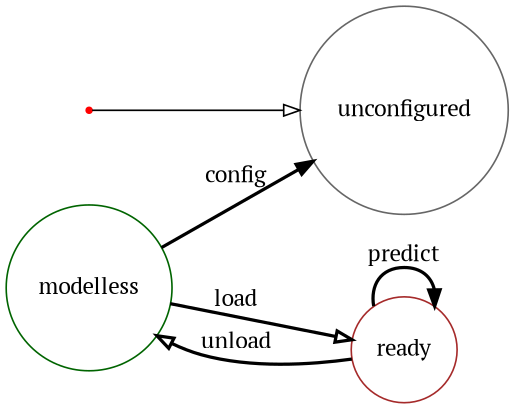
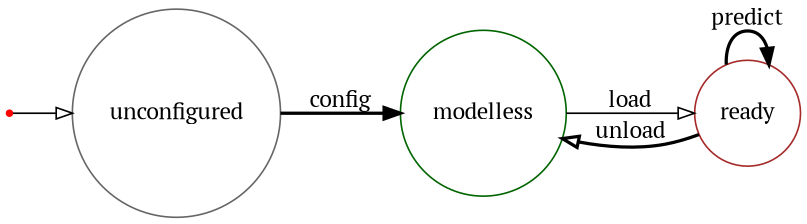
(230, 208) -> (332, 113)
(253, 320) -> (622, 113)
